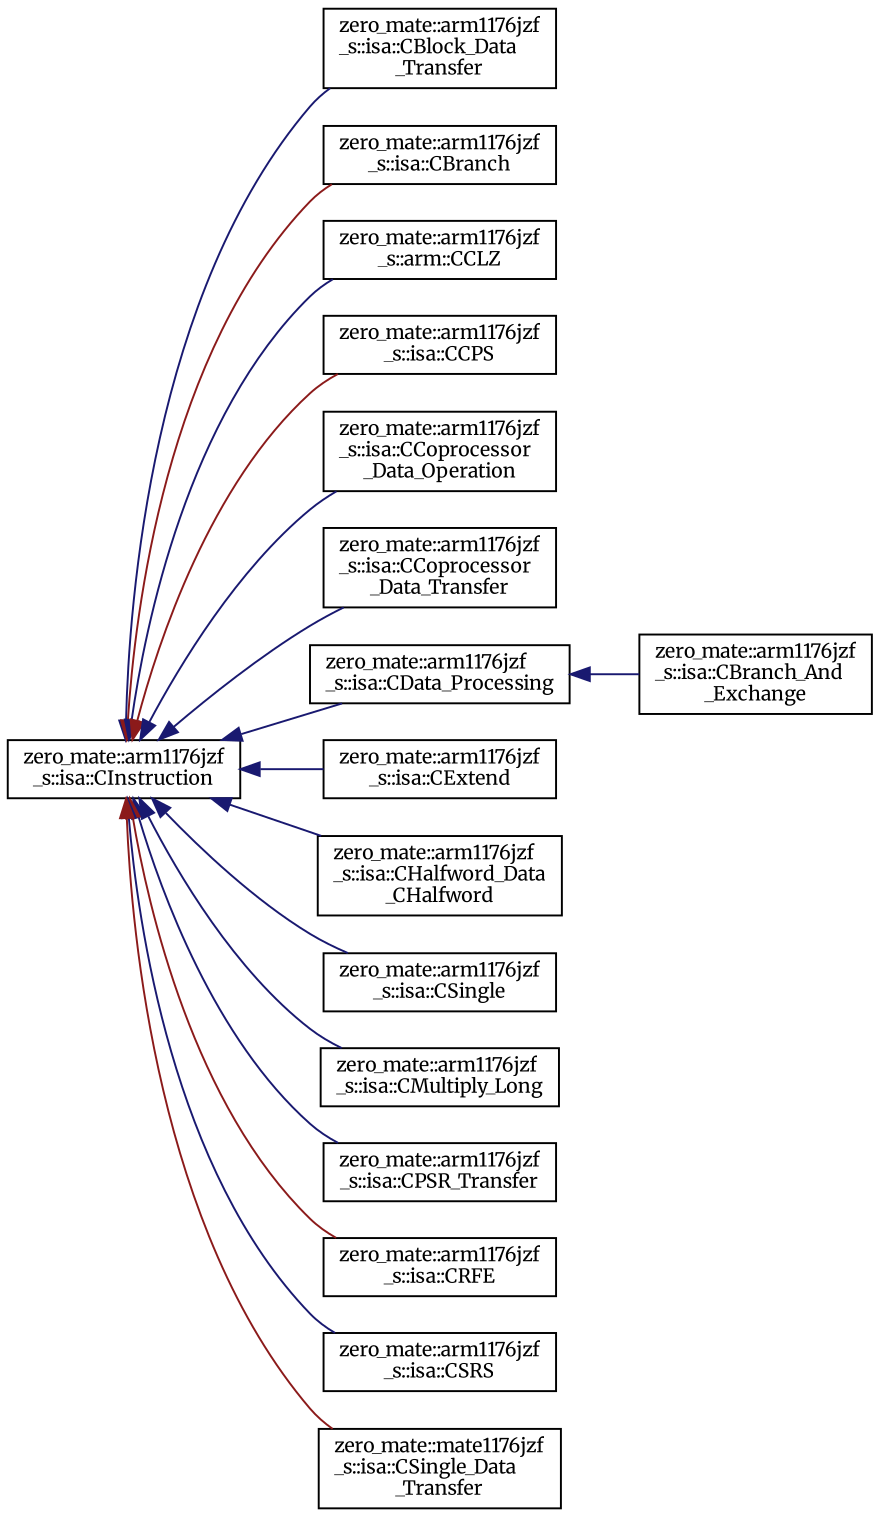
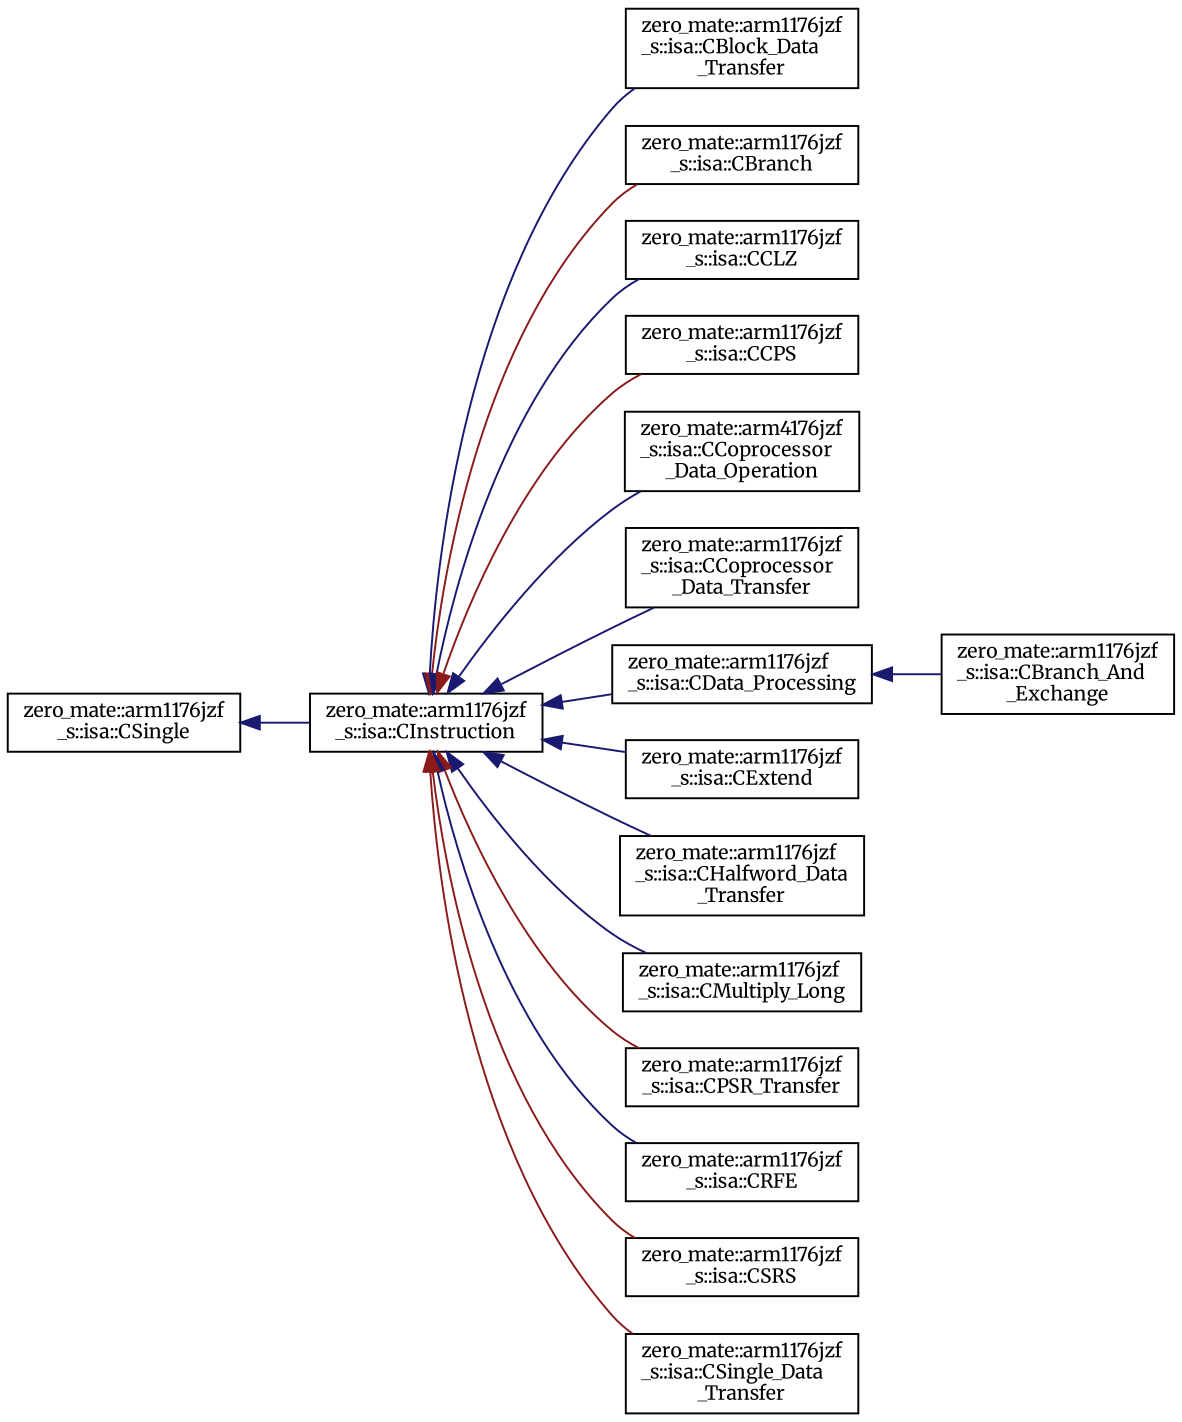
(440, 250) -> (742, 250)
(440, 451) -> (742, 451)
(440, 876) -> (742, 876)
(251, 891) -> (285, 723)
(213, 997) -> (522, 924)
(199, 1046) -> (507, 974)
(186, 1096) -> (493, 1024)
(440, 1469) -> (742, 1374)
